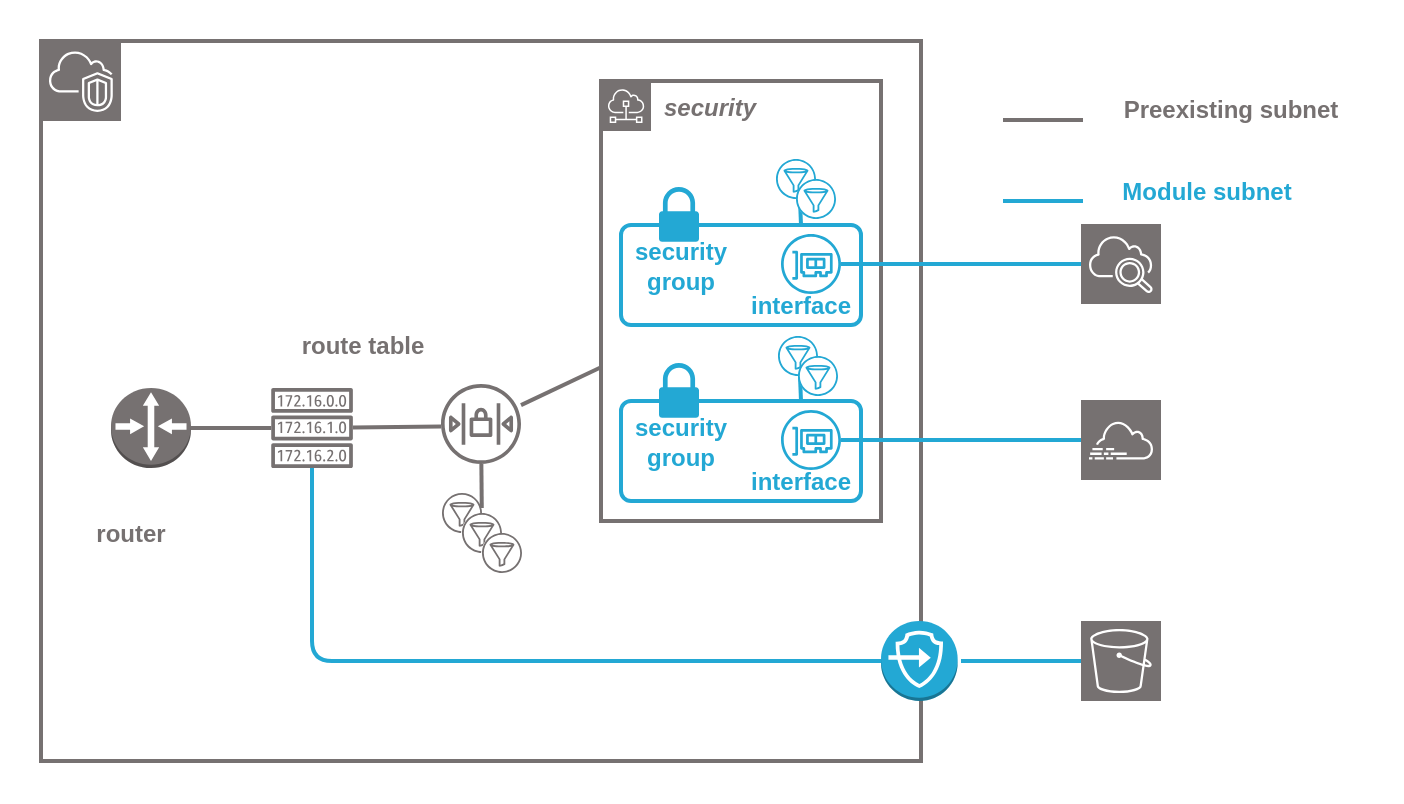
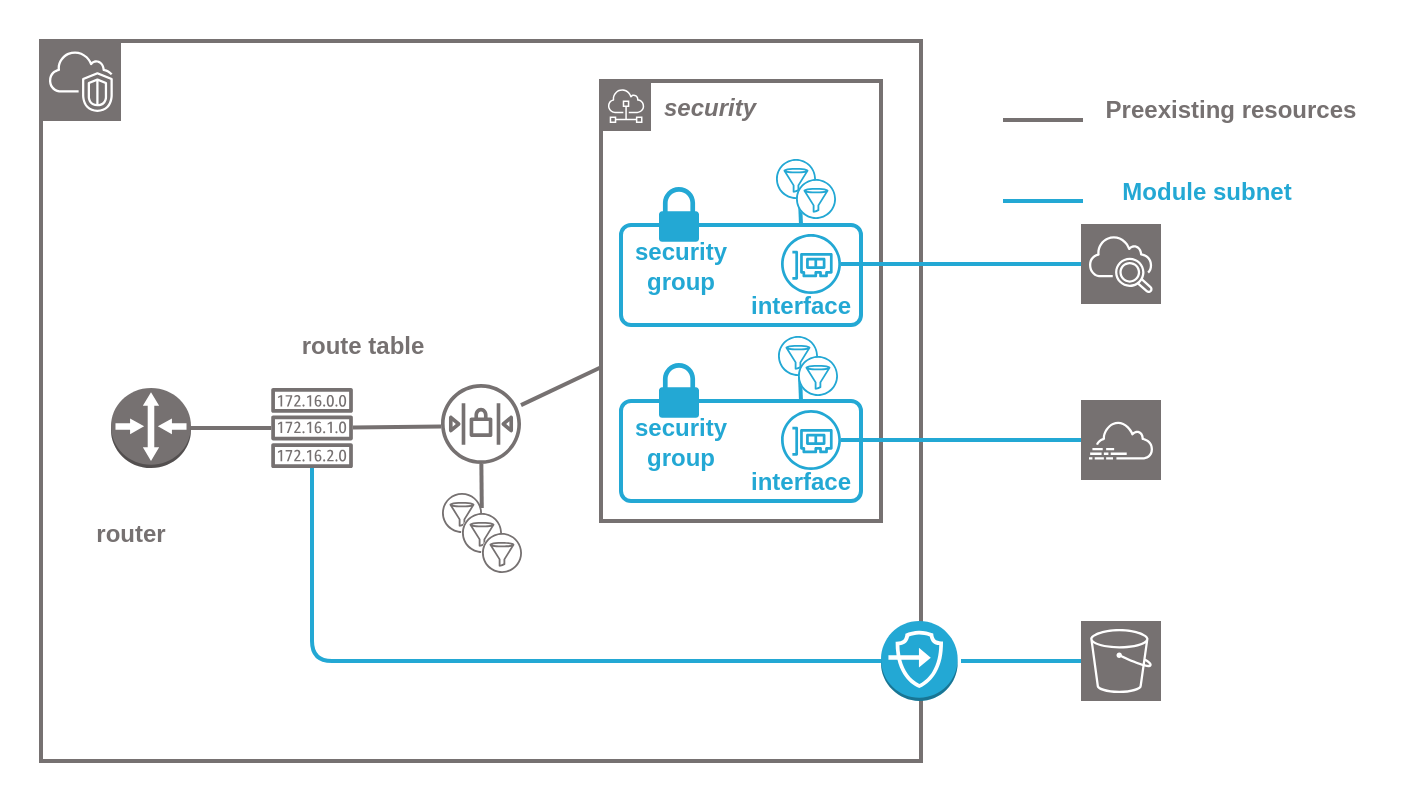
(1232, 111) -> (1232, 111)
